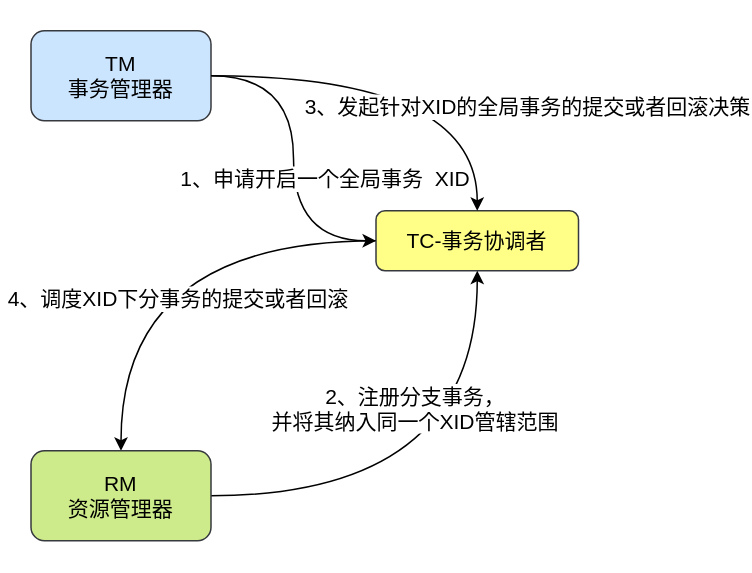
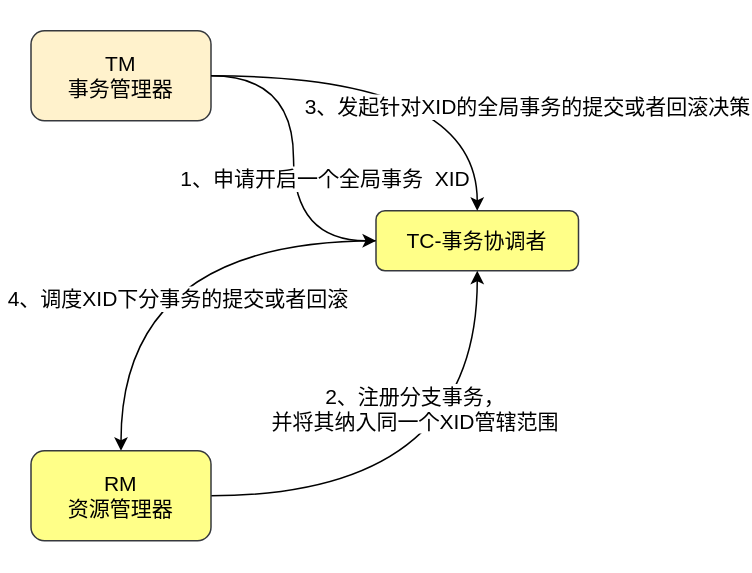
(121, 76) -> (121, 76)
(121, 496) -> (121, 496)
